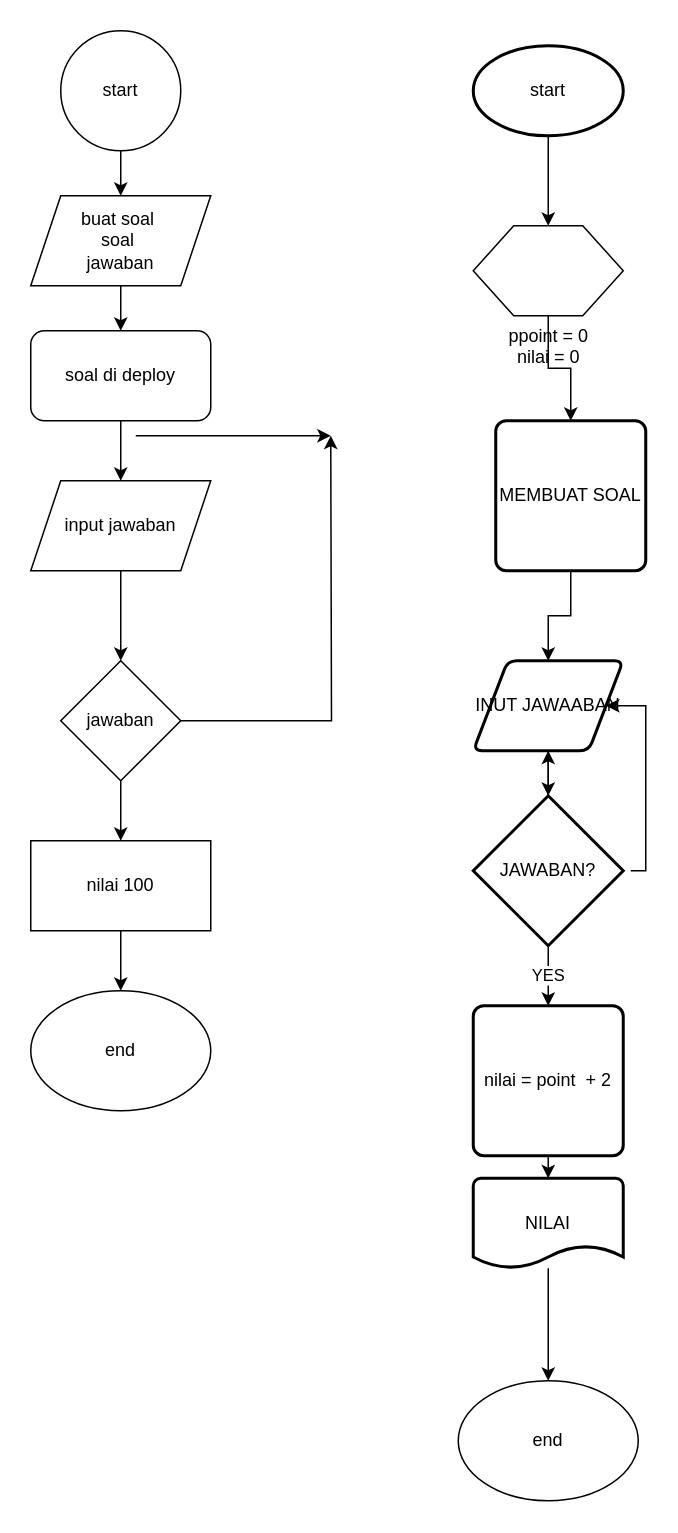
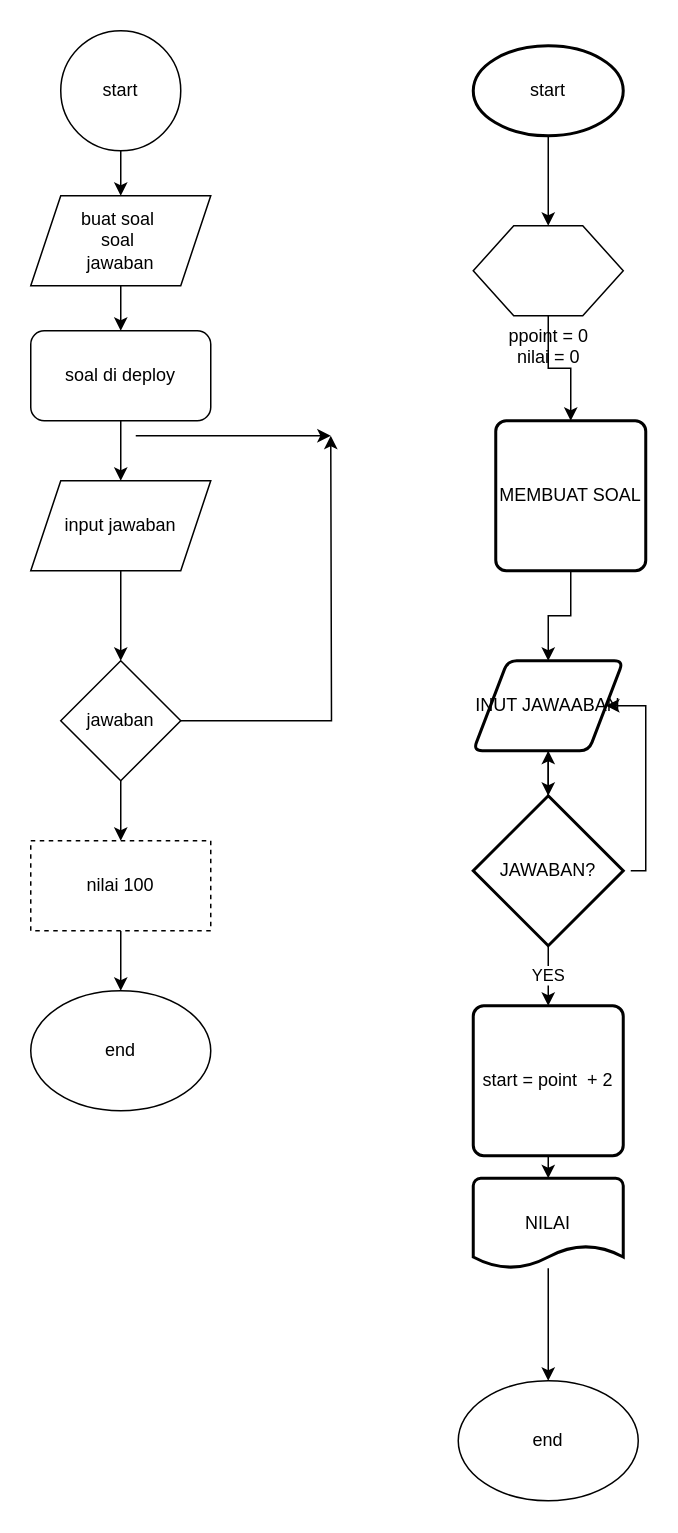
(121, 886) -> (121, 886)
(548, 1081) -> (548, 1081)
